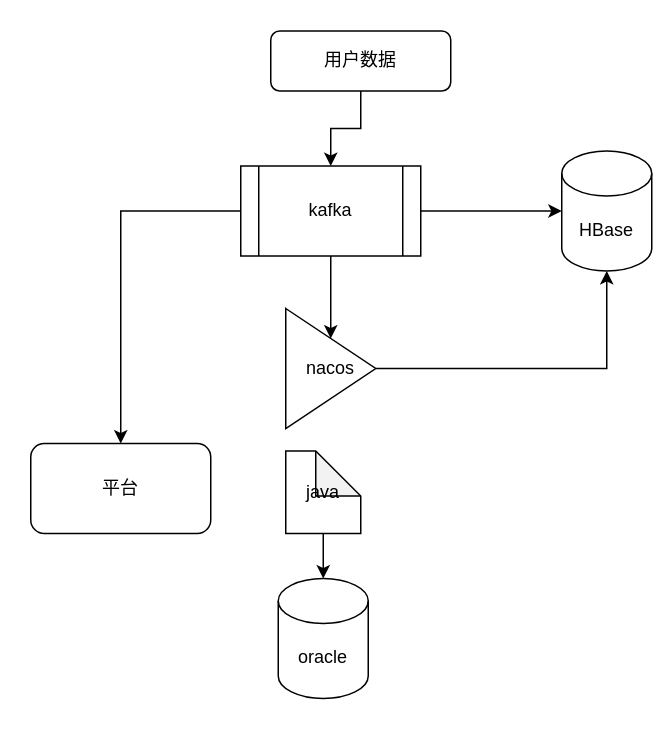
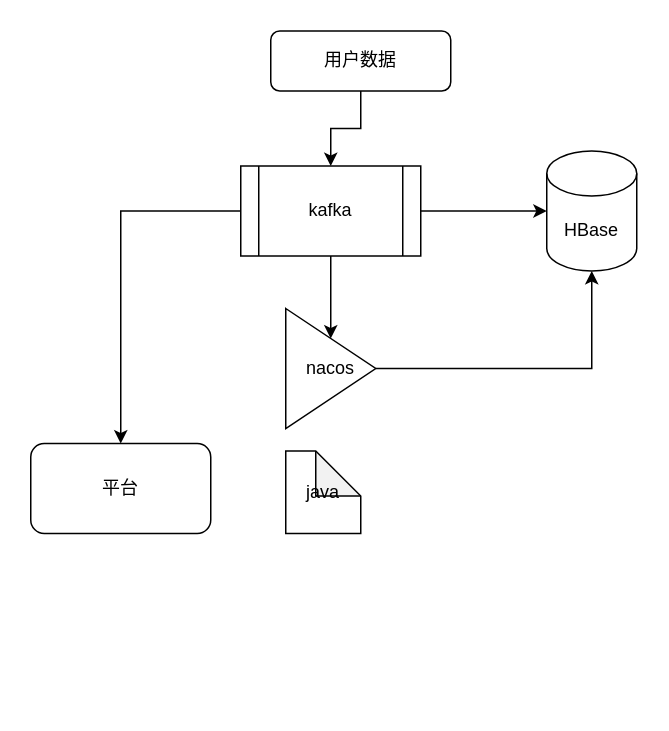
(607, 211) -> (592, 211)
(323, 561) -> none
(323, 638) -> none
